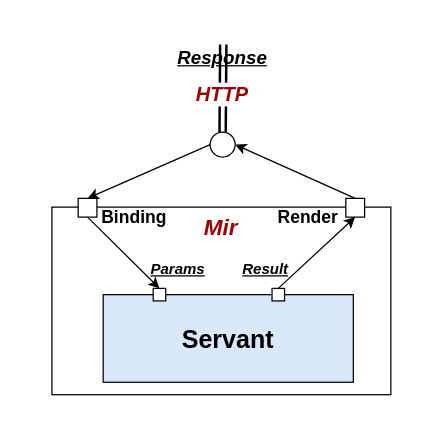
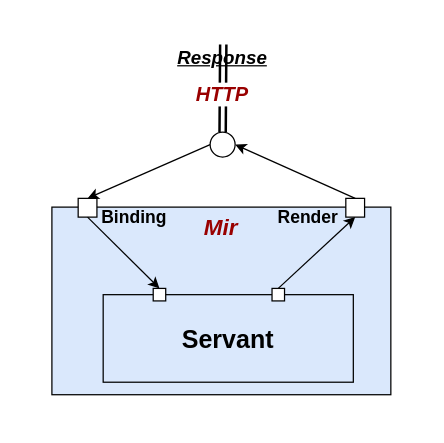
(221, 229) -> (221, 229)
(178, 269) -> none
(266, 269) -> none
